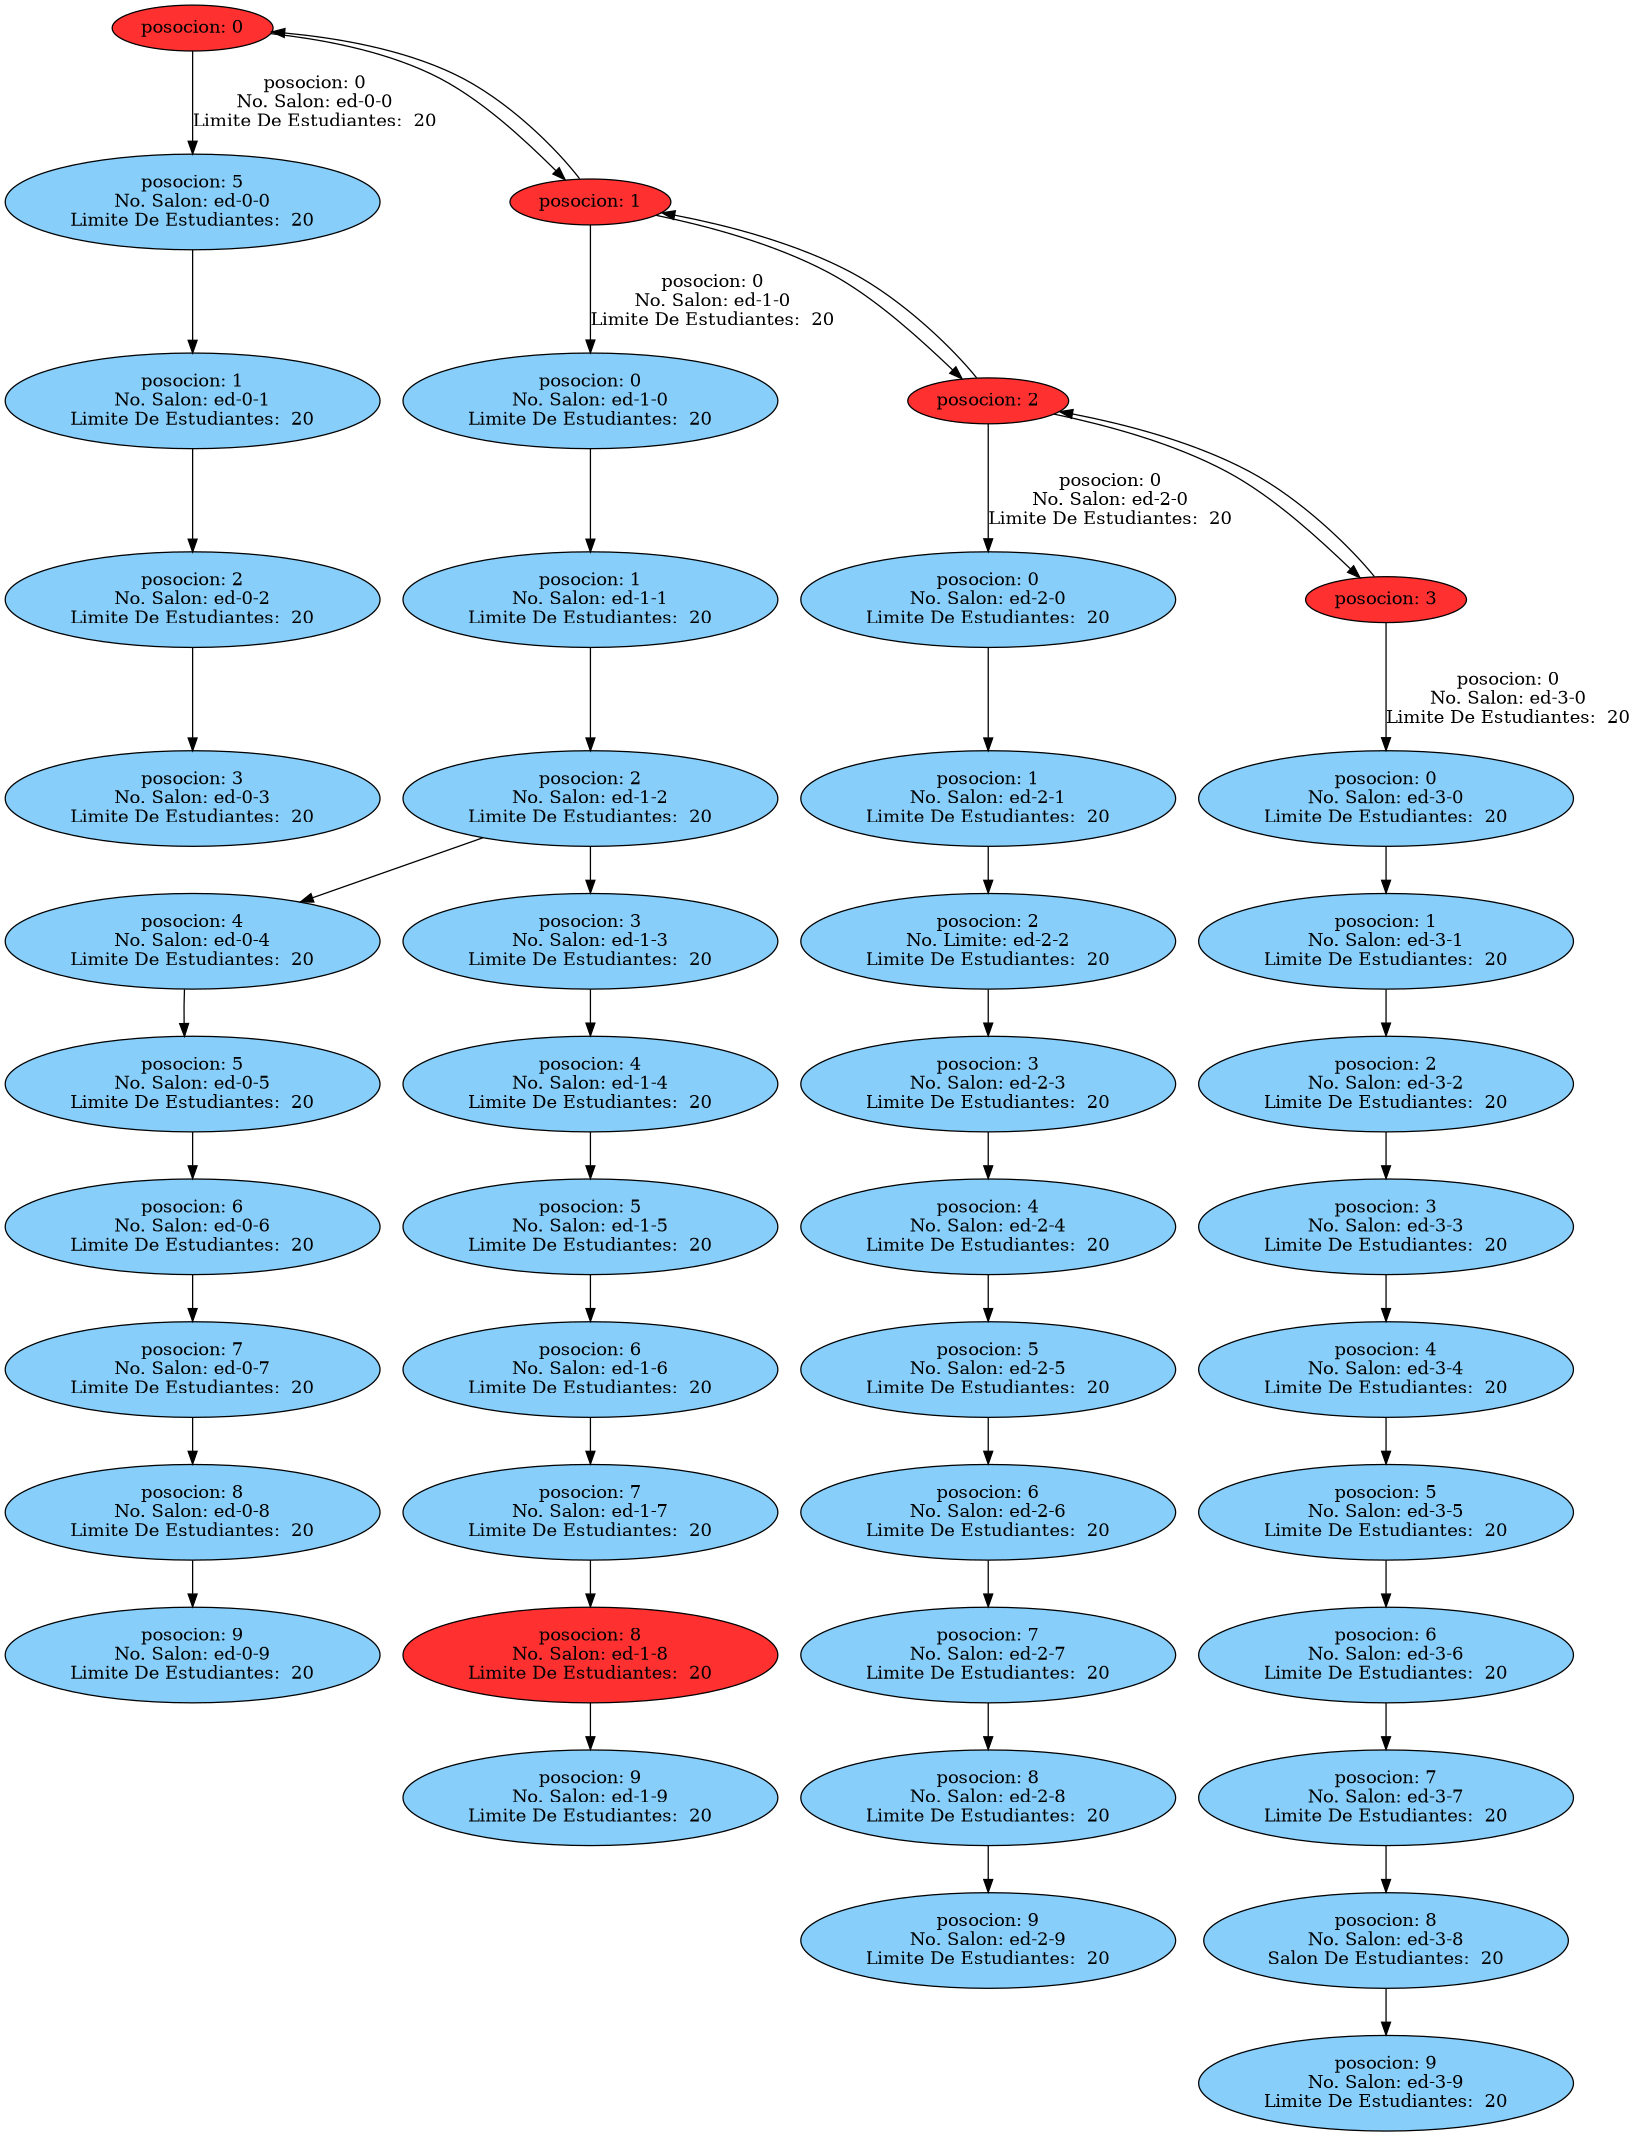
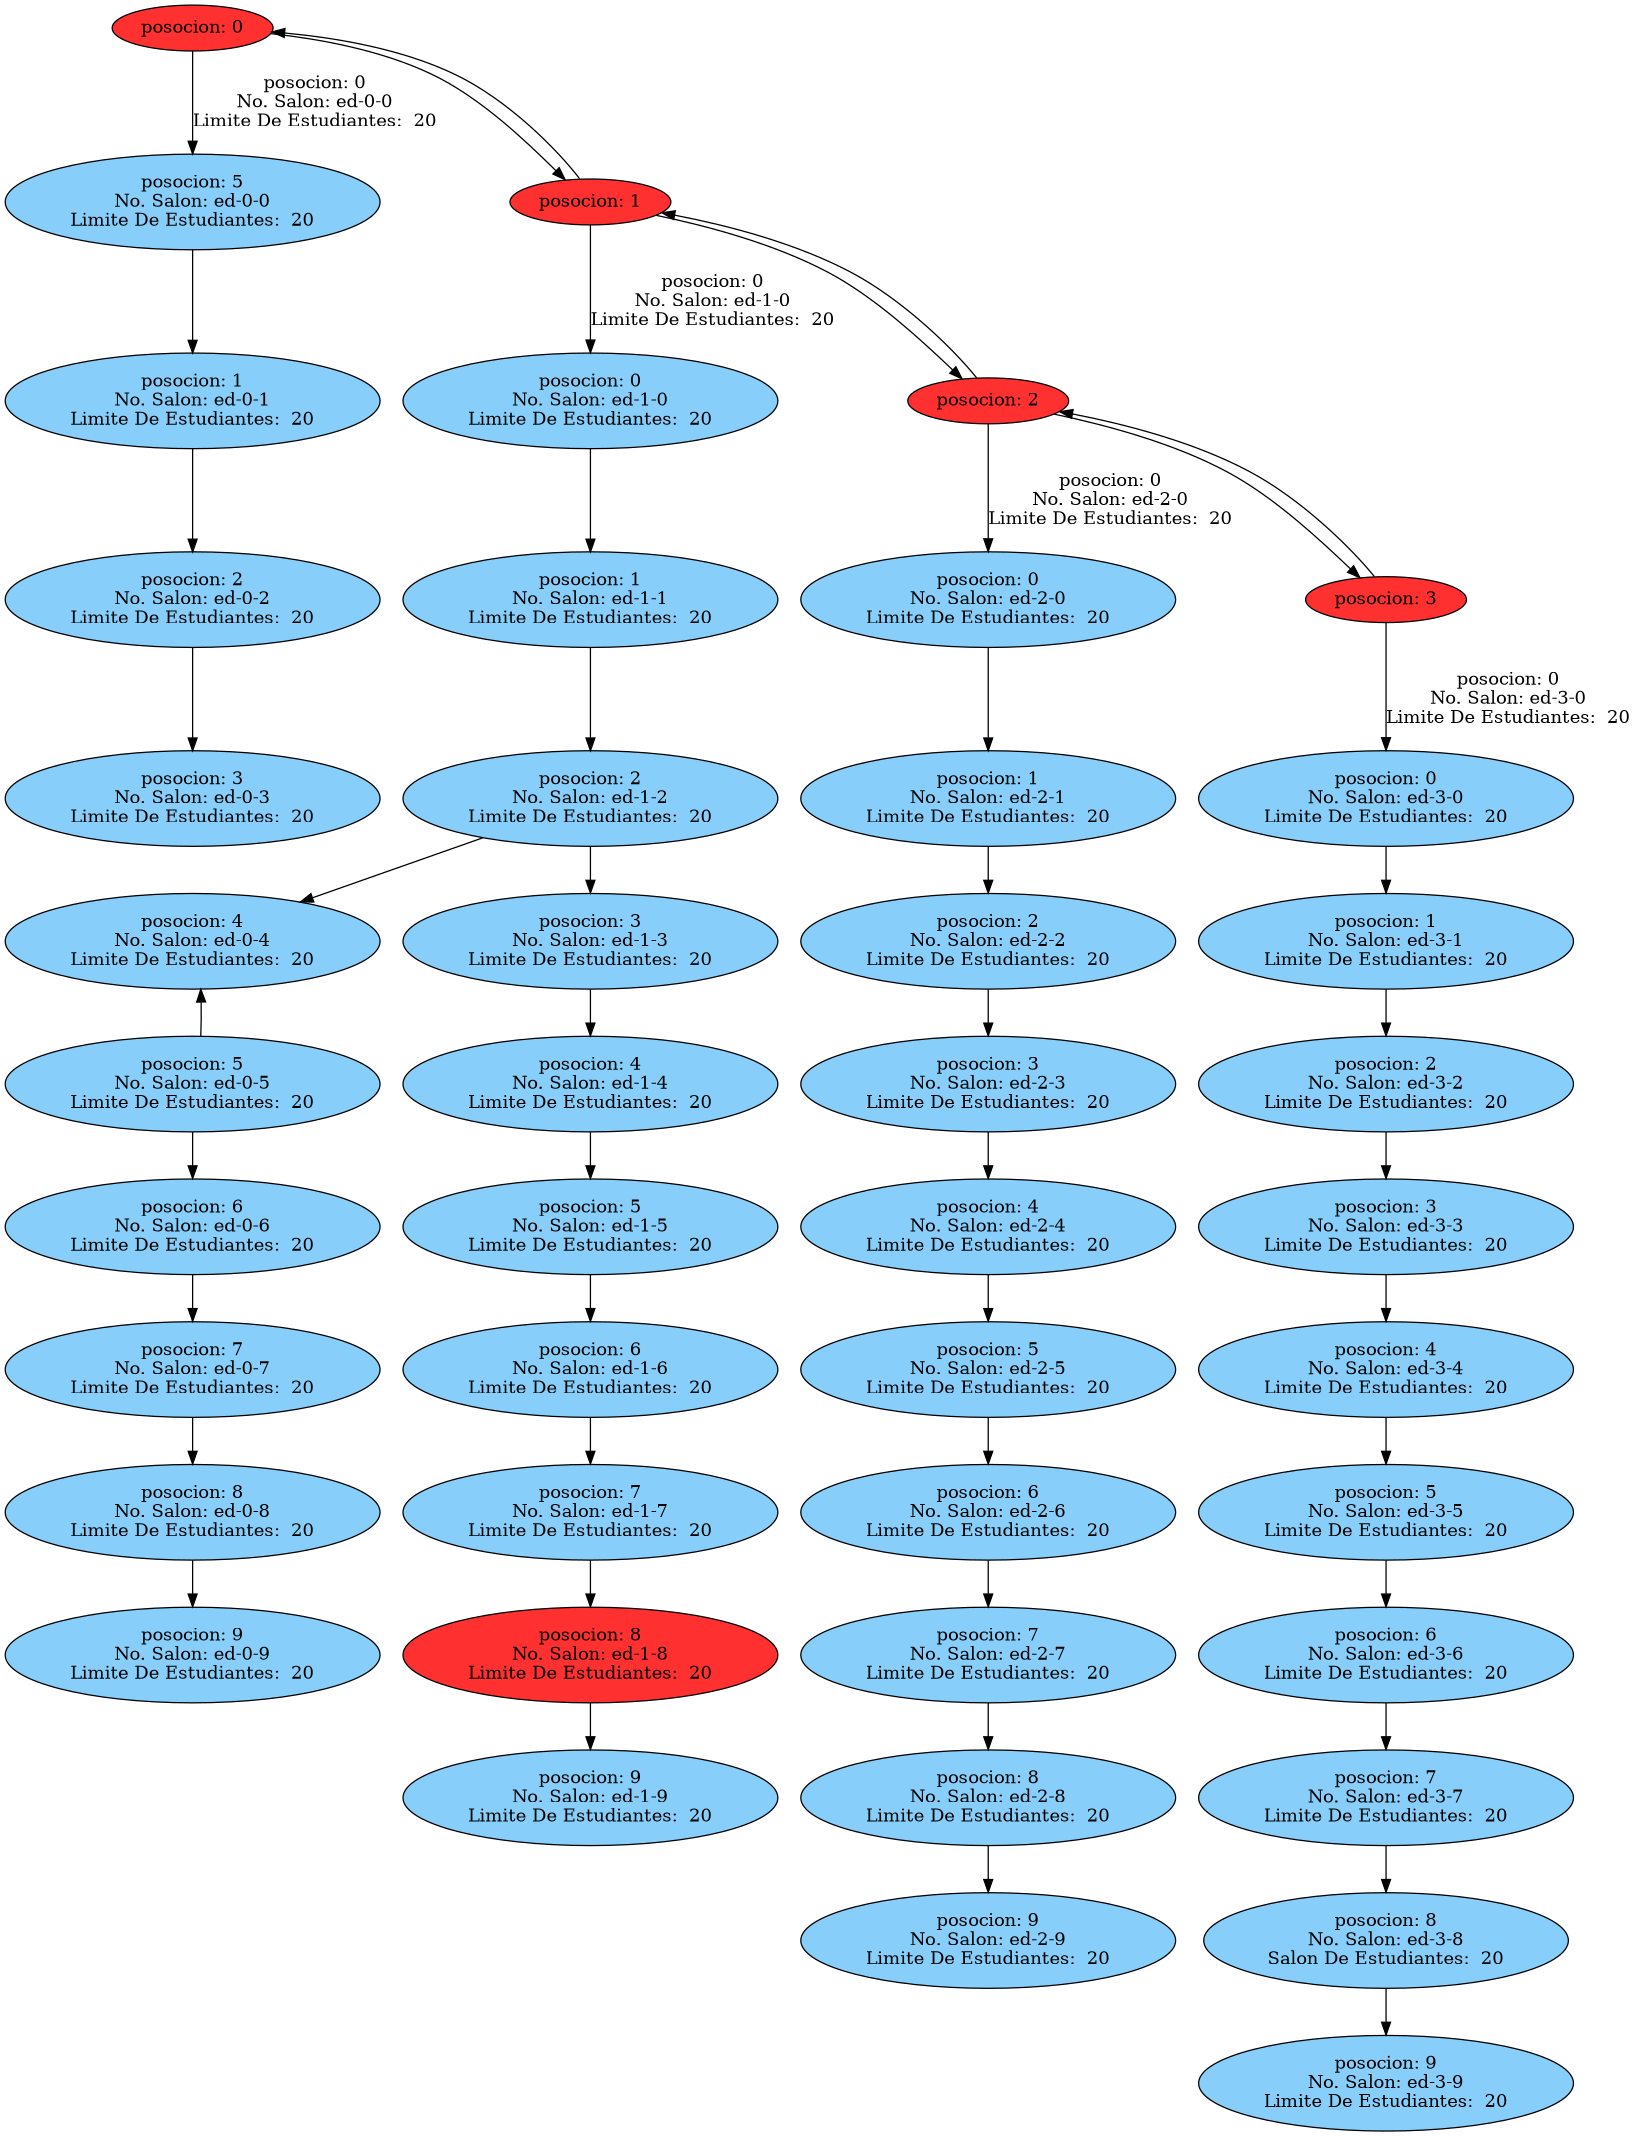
(988, 941) -> (988, 941)
(184, 1006) -> (201, 1019)
